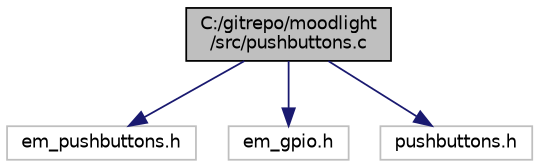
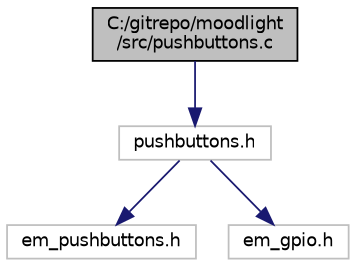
(289, 85) -> (236, 186)
(194, 89) -> (154, 186)
